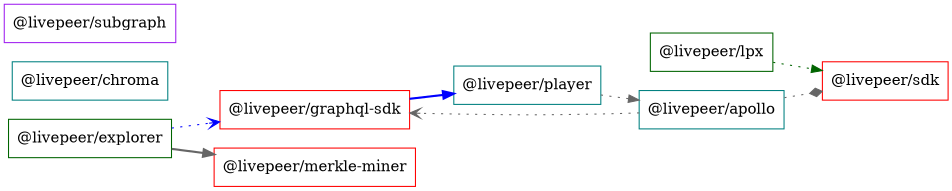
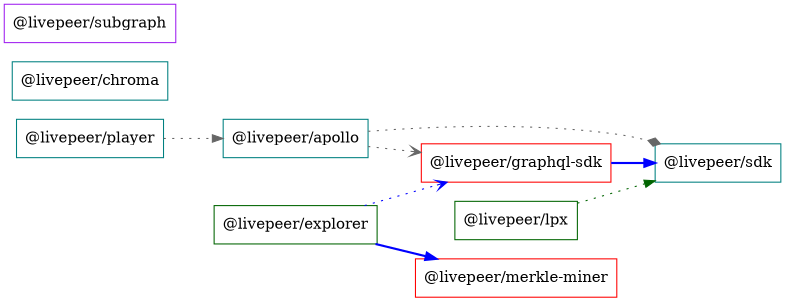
(885, 81) -> (718, 163)
(426, 97) -> (628, 163)
(188, 151) -> (401, 250)
